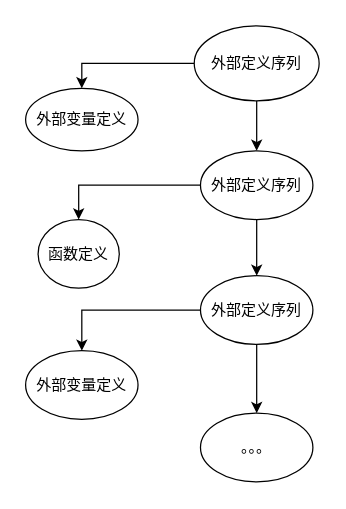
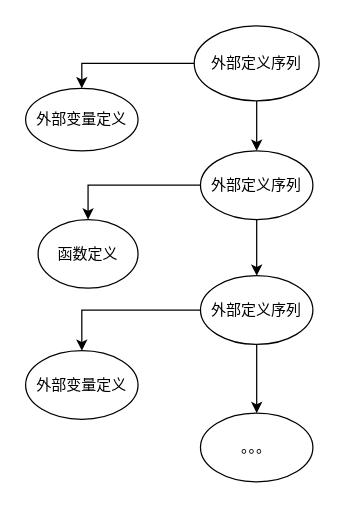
(79, 254) -> (88, 254)
